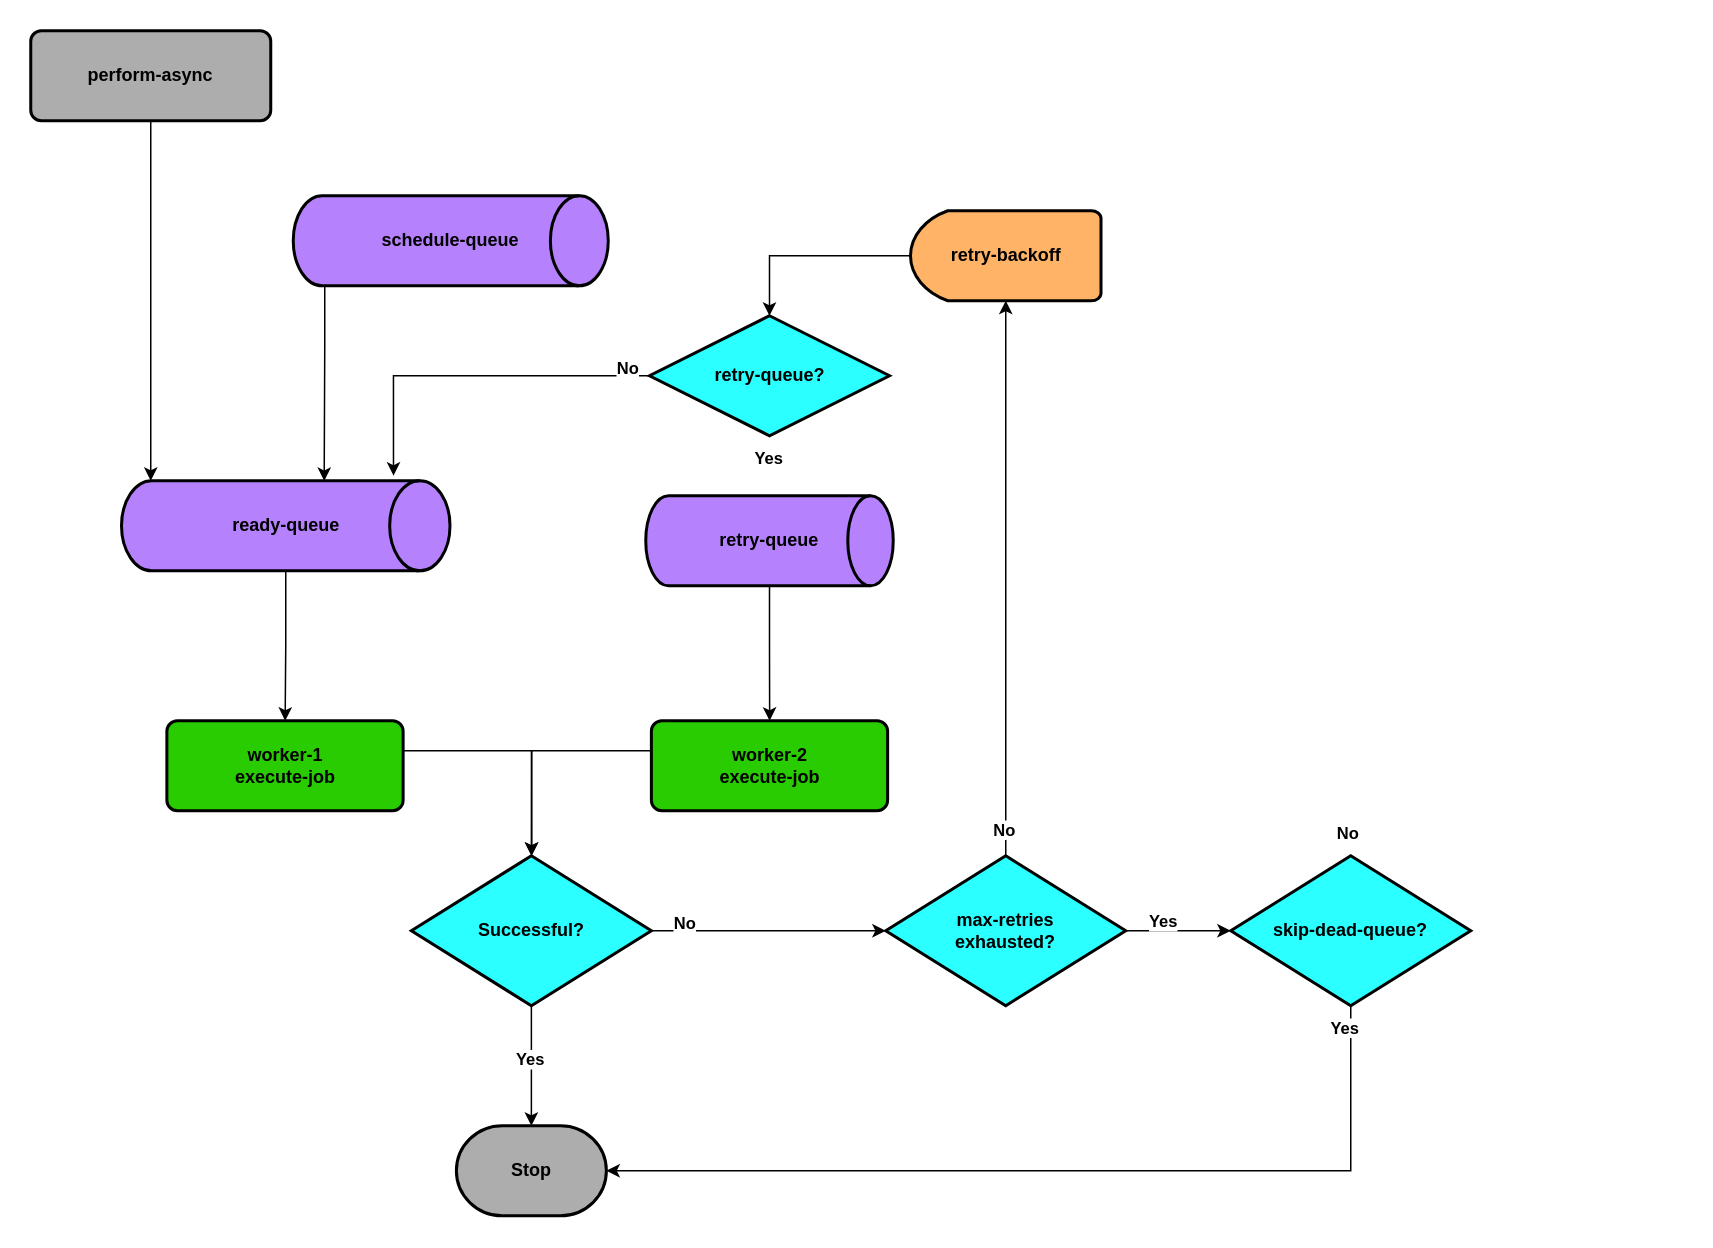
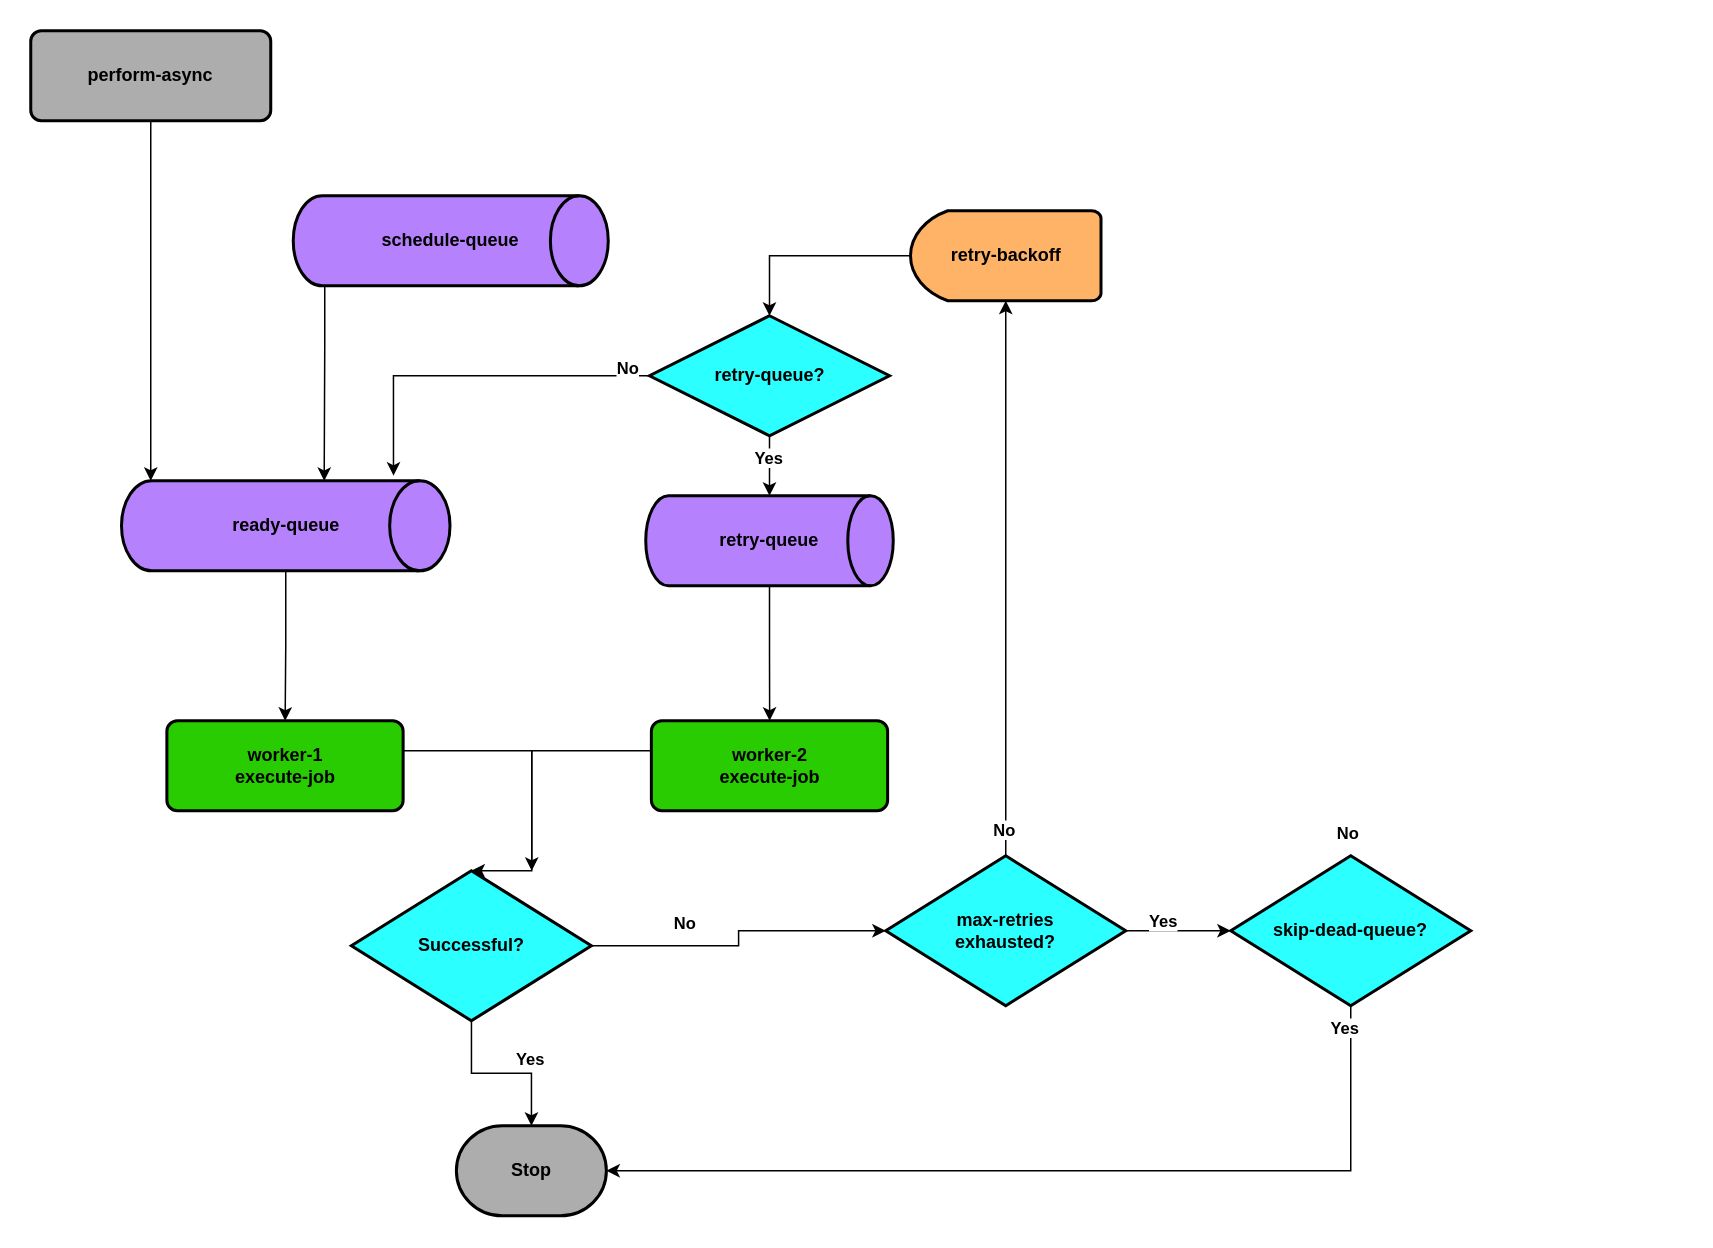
none -> (770, 476)
(531, 931) -> (471, 946)
